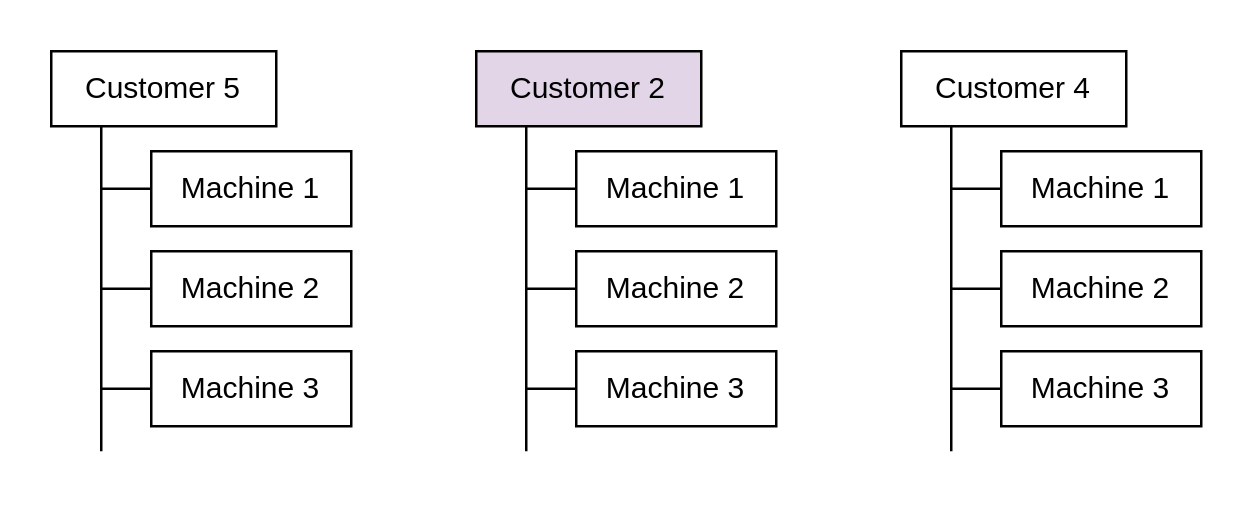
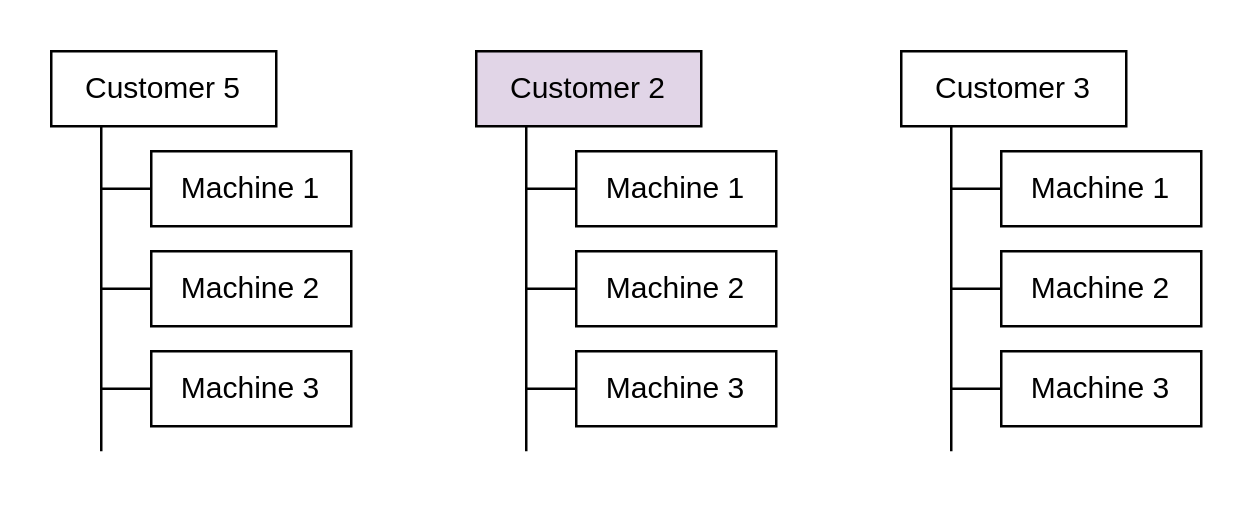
(1014, 89) -> (1014, 89)
